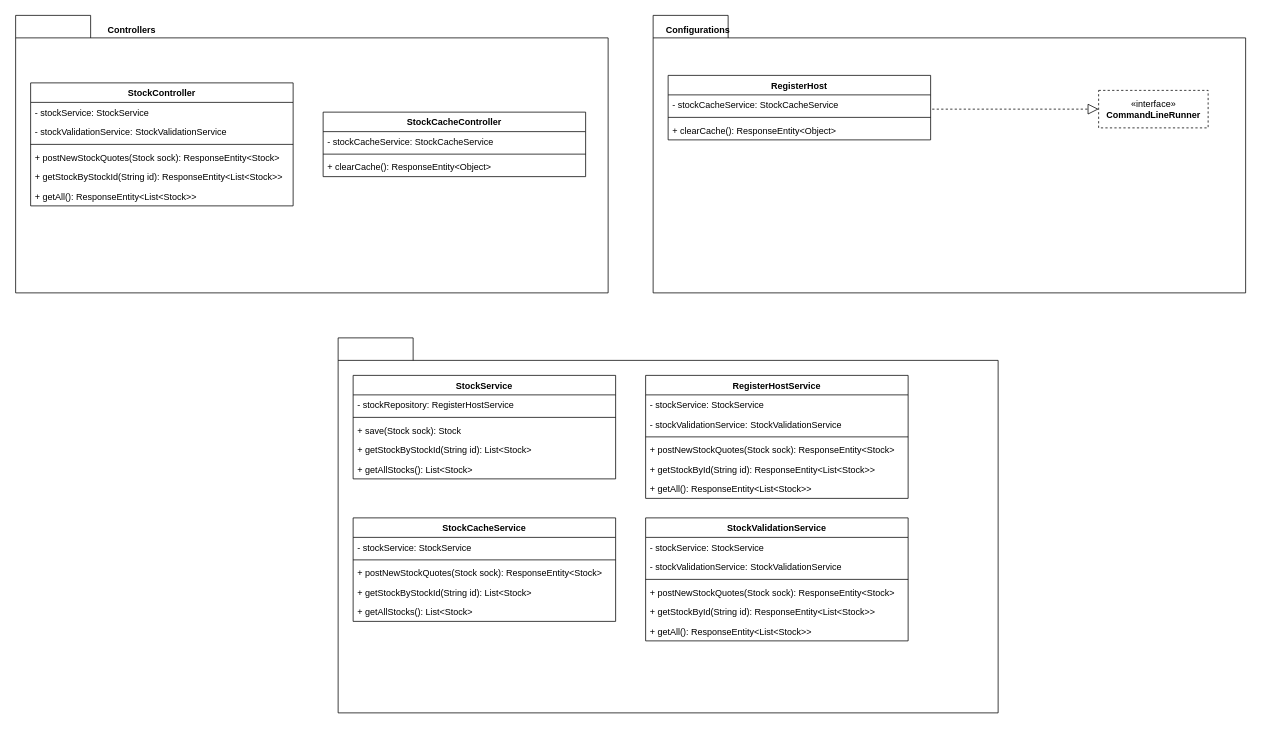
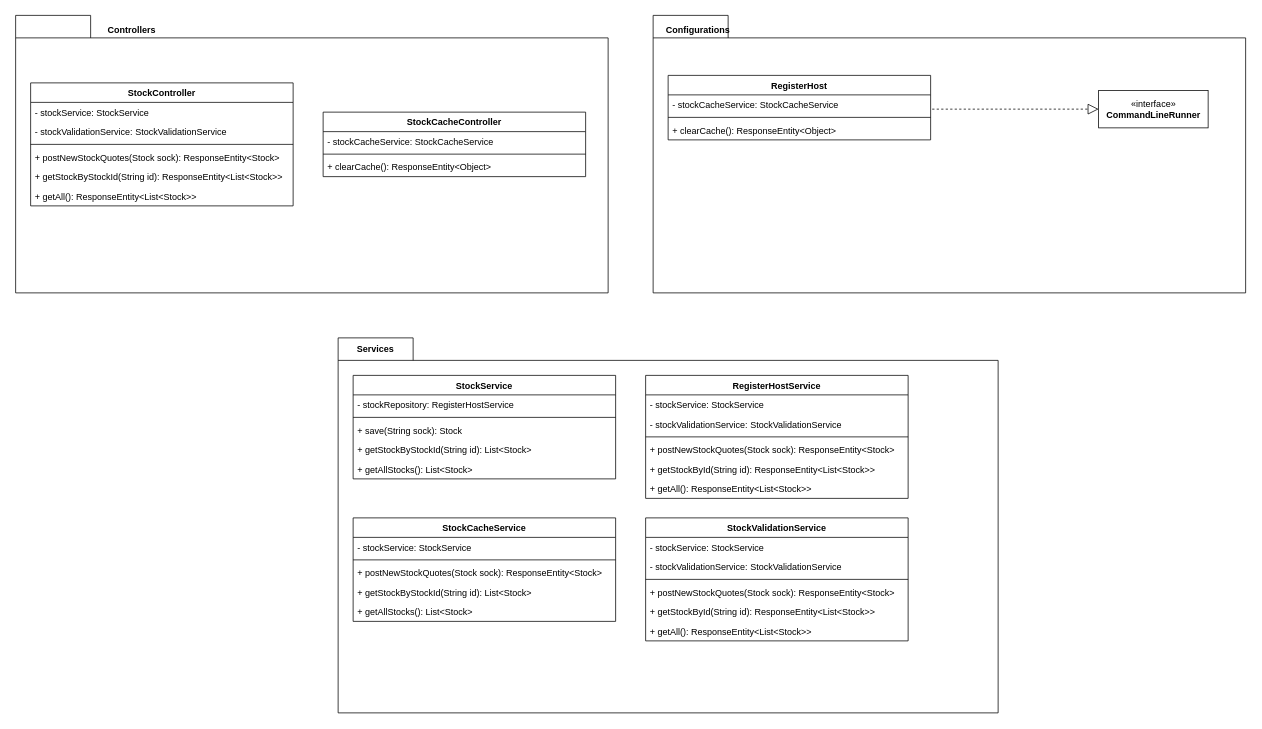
(1153, 109) -> (1153, 109)
none -> (375, 349)
(415, 431) -> (417, 431)
